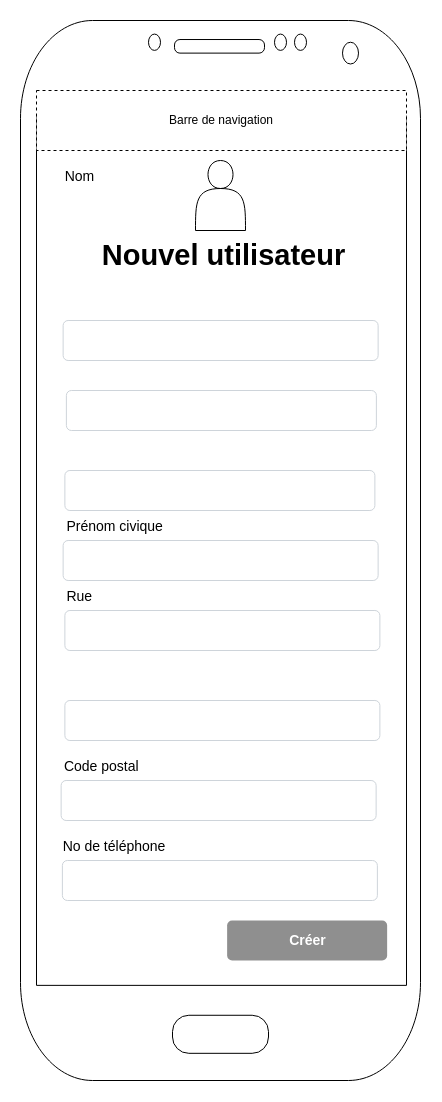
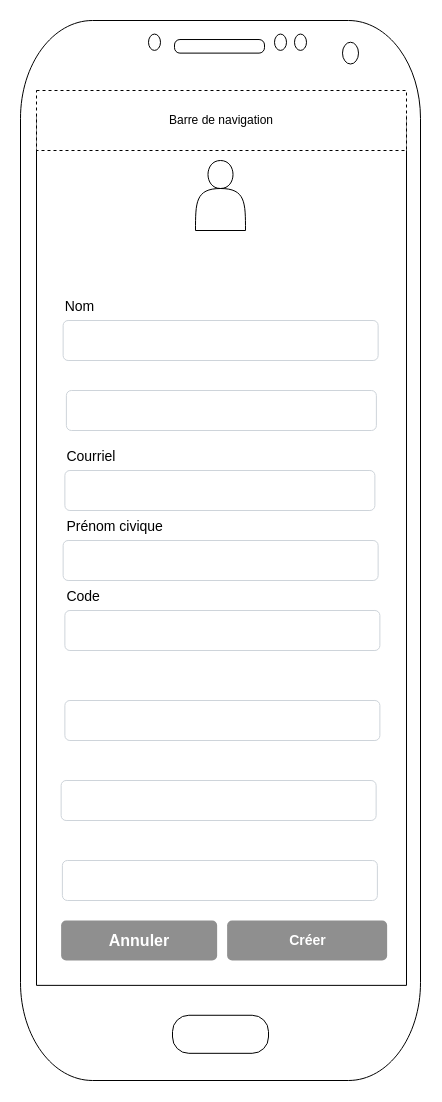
(113, 176) -> (113, 306)
(223, 256) -> none
none -> (115, 456)
(78, 596) -> (82, 596)
(112, 766) -> none
(111, 846) -> none
none -> (139, 941)
